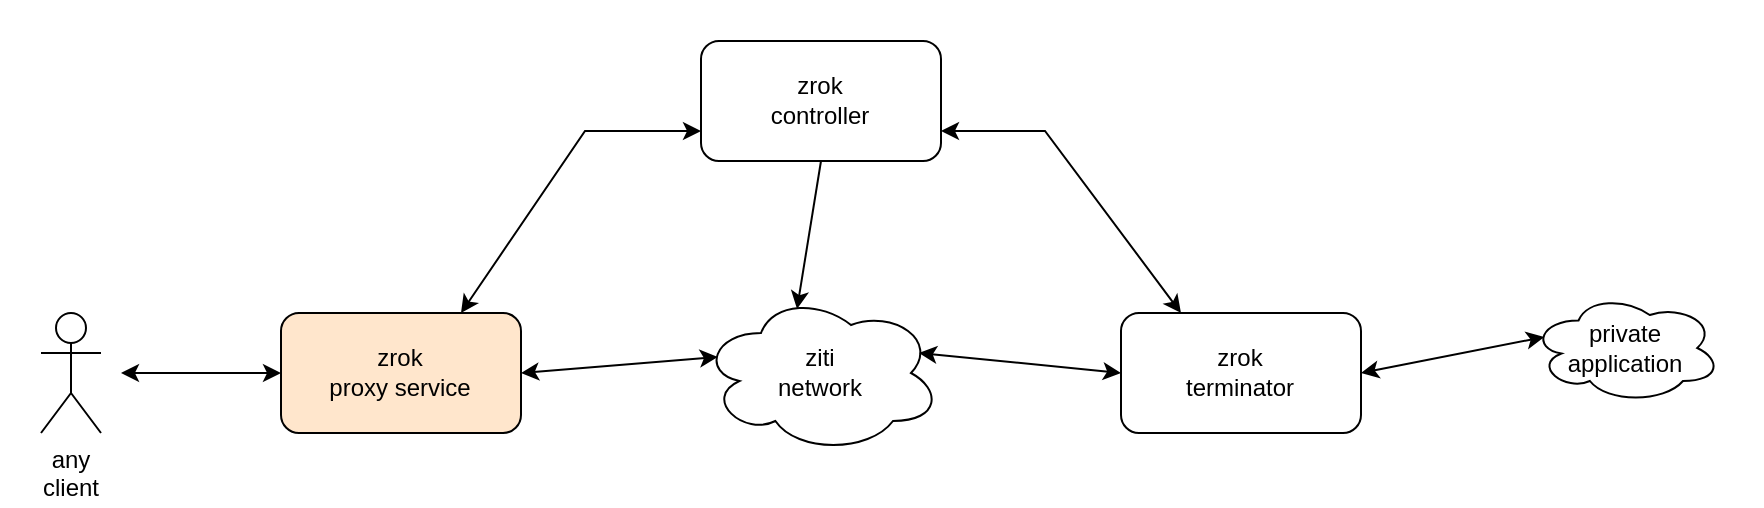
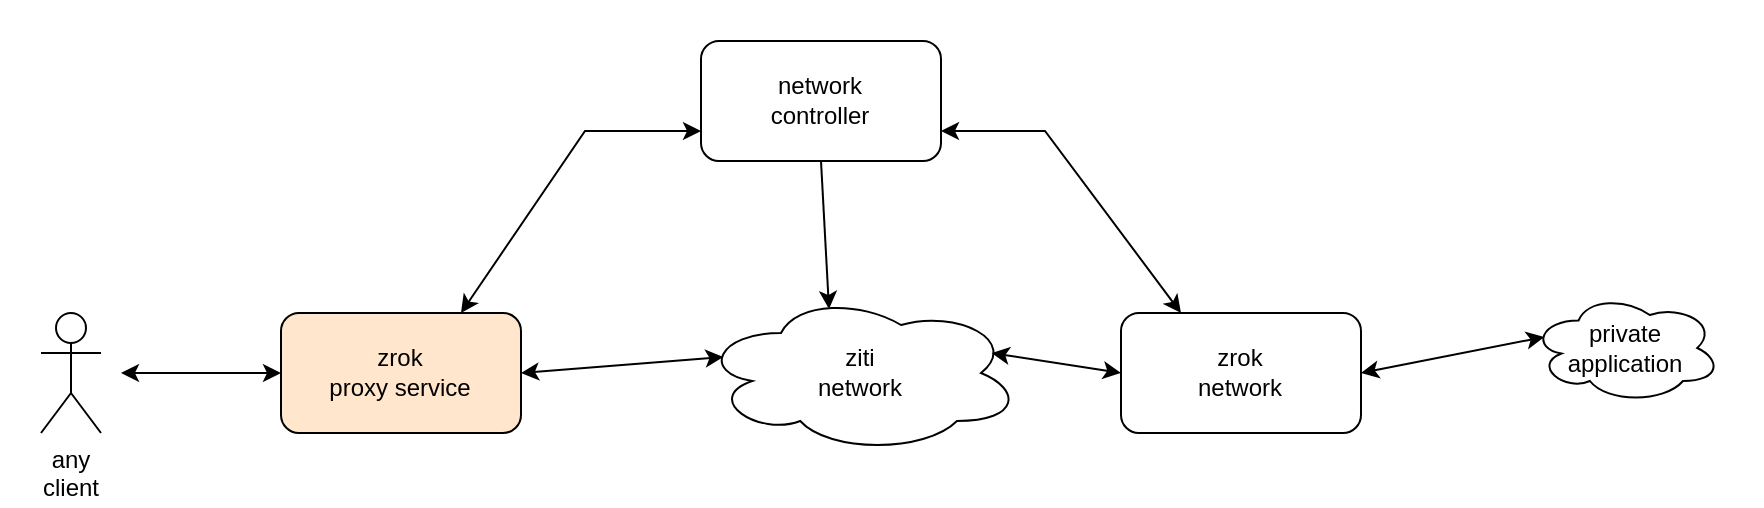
(821, 101) -> (821, 101)
(821, 373) -> (861, 373)
(1241, 373) -> (1241, 373)
